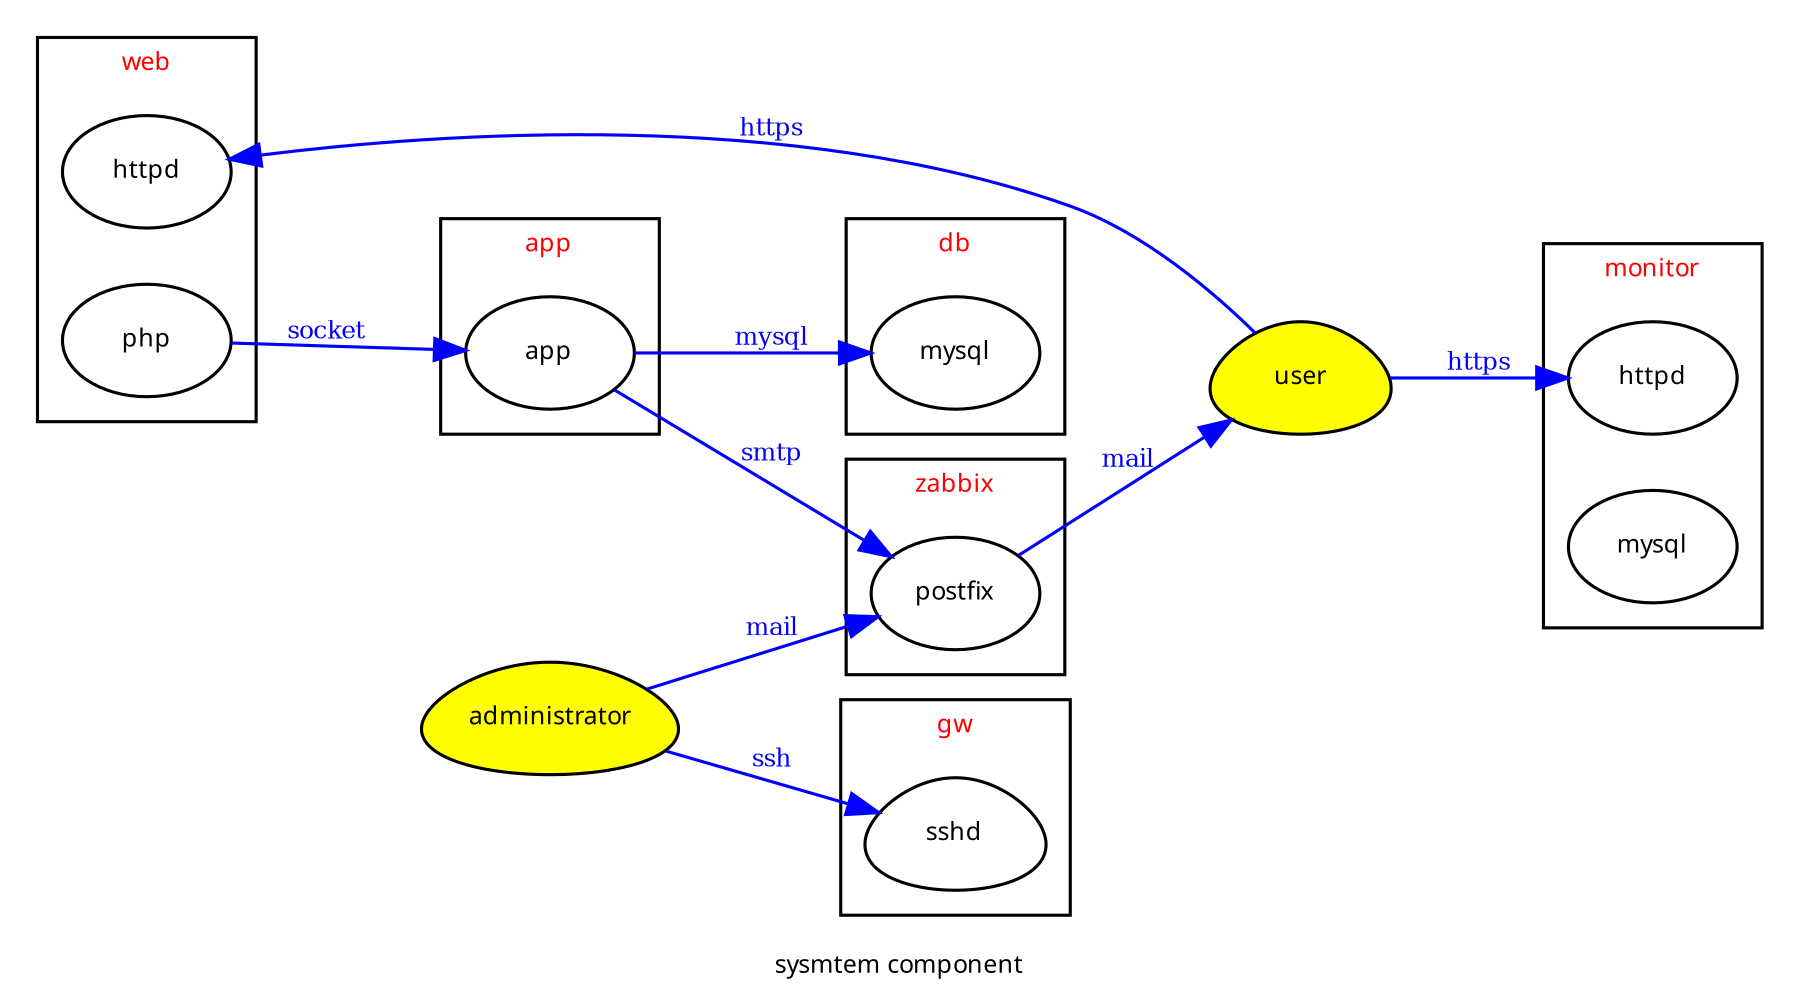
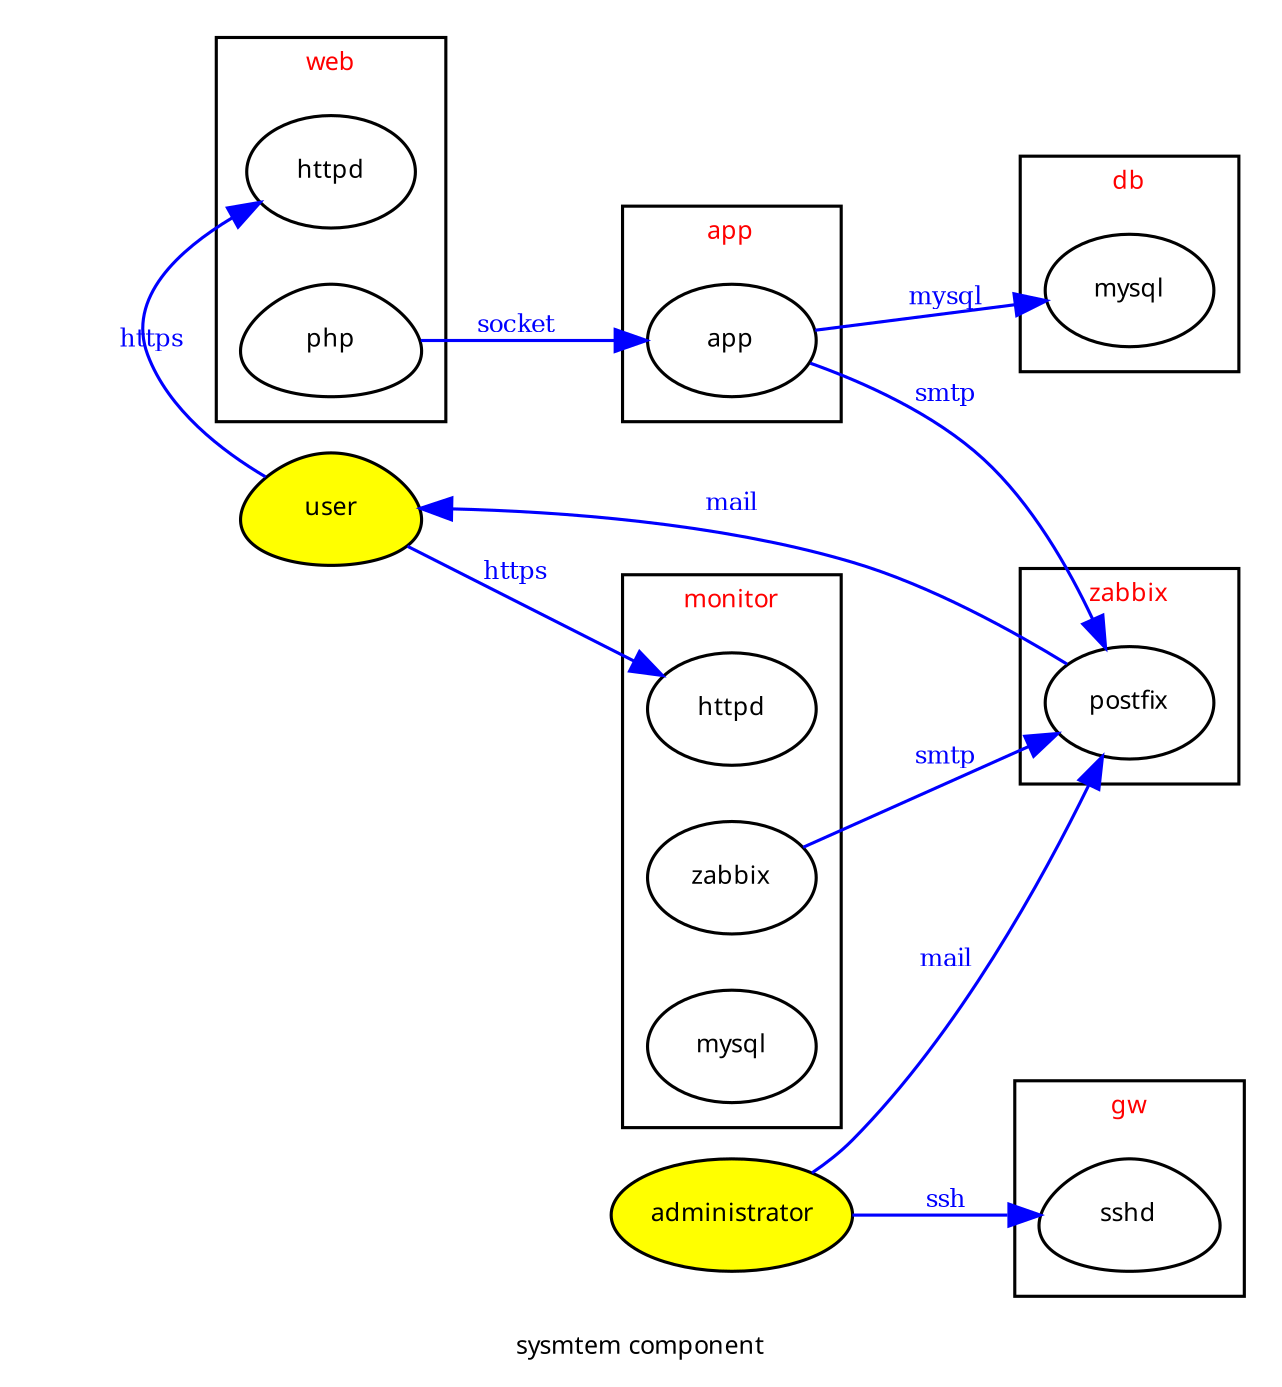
(147, 340) -> (331, 340)
(550, 718) -> (732, 1215)
none -> (732, 878)
